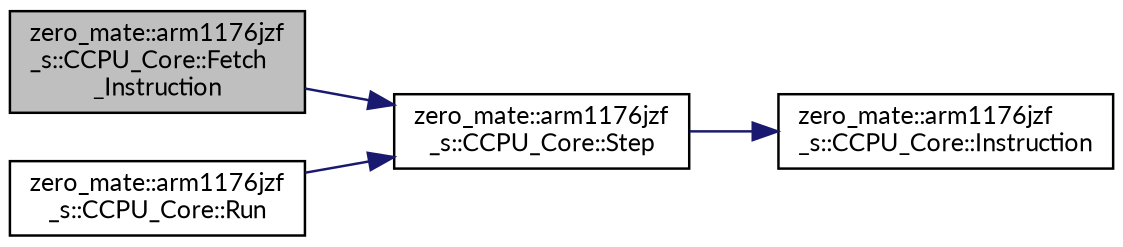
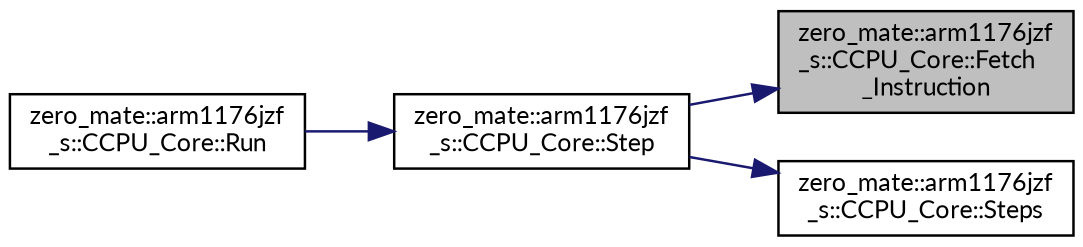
(337, 94) -> (721, 99)
(946, 131) -> (926, 198)
